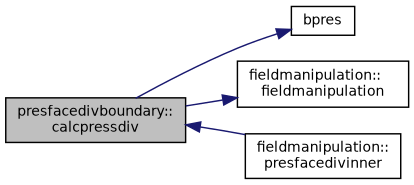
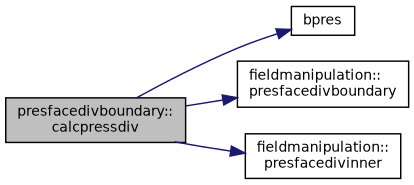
(323, 84) -> (323, 84)
(223, 131) -> (202, 147)
